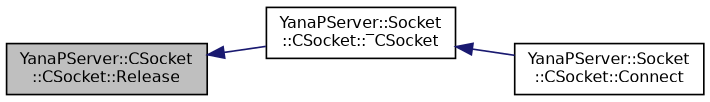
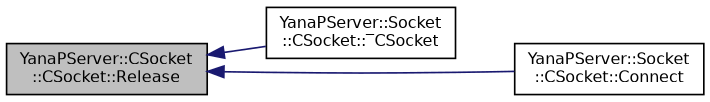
(493, 52) -> (369, 73)
